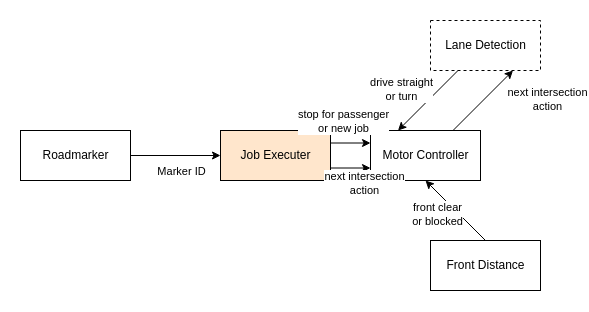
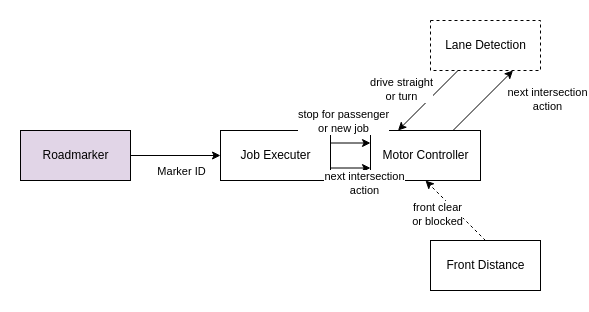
(76, 156) -> (76, 156)
(276, 156) -> (276, 156)
(473, 228) -> (473, 228)
